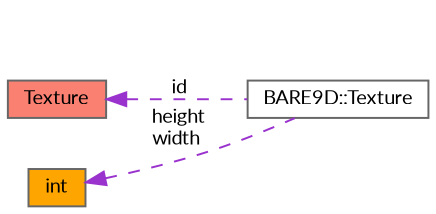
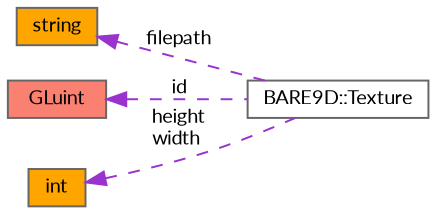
none -> (57, 27)
(57, 99) -> (57, 99)
